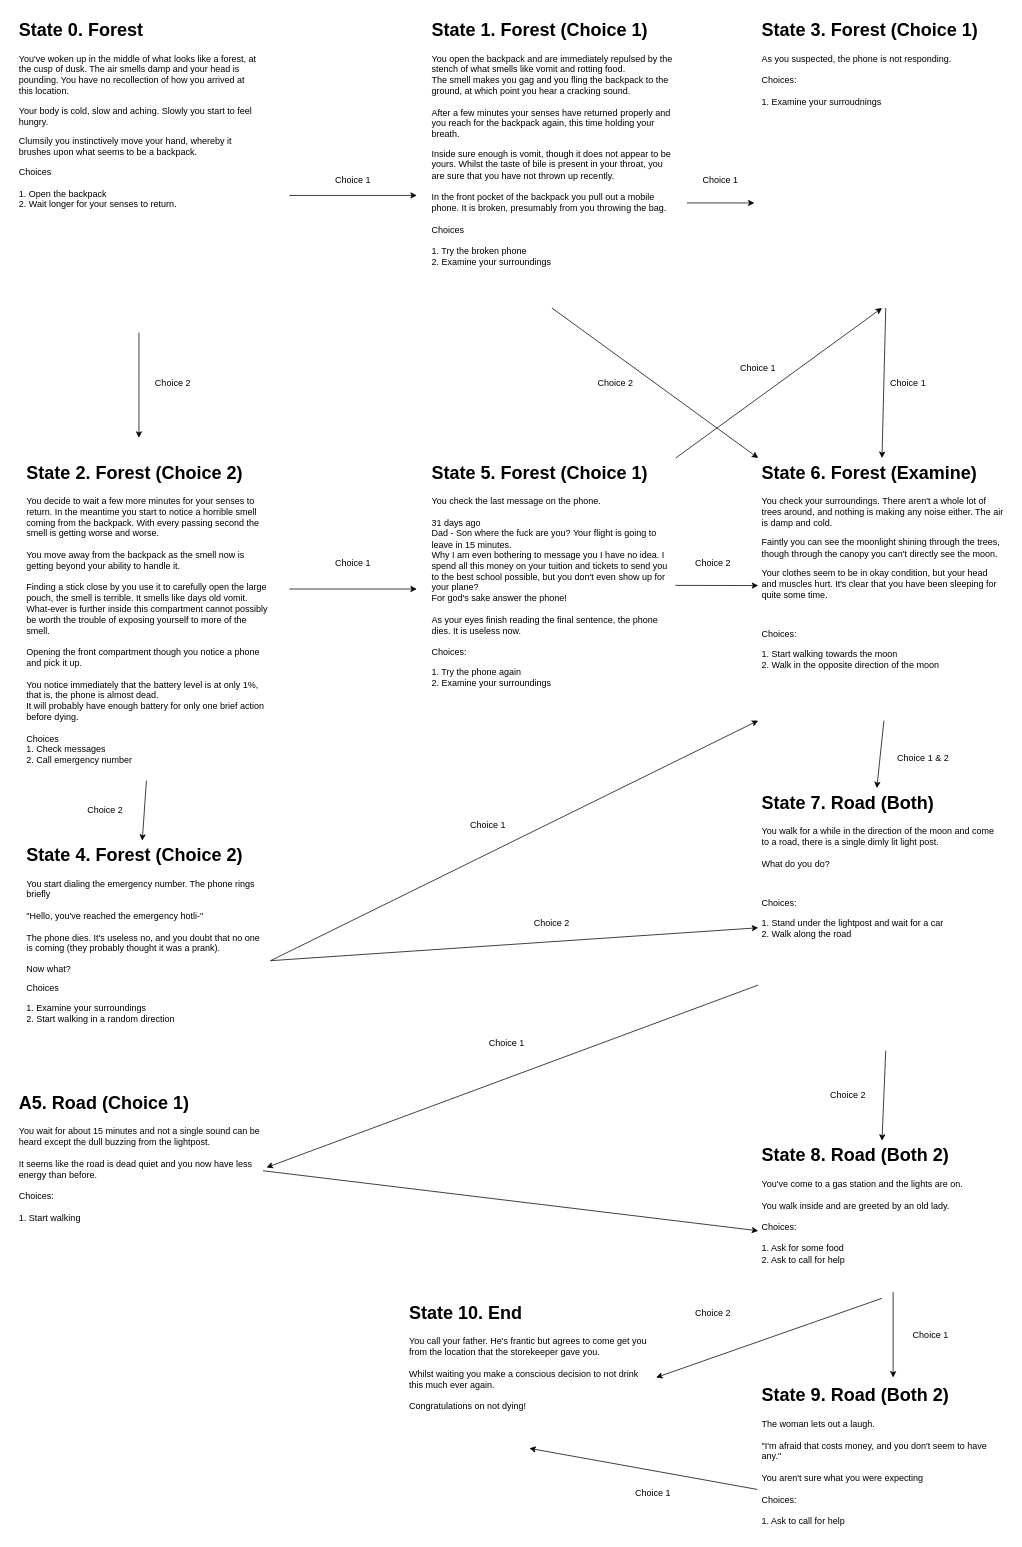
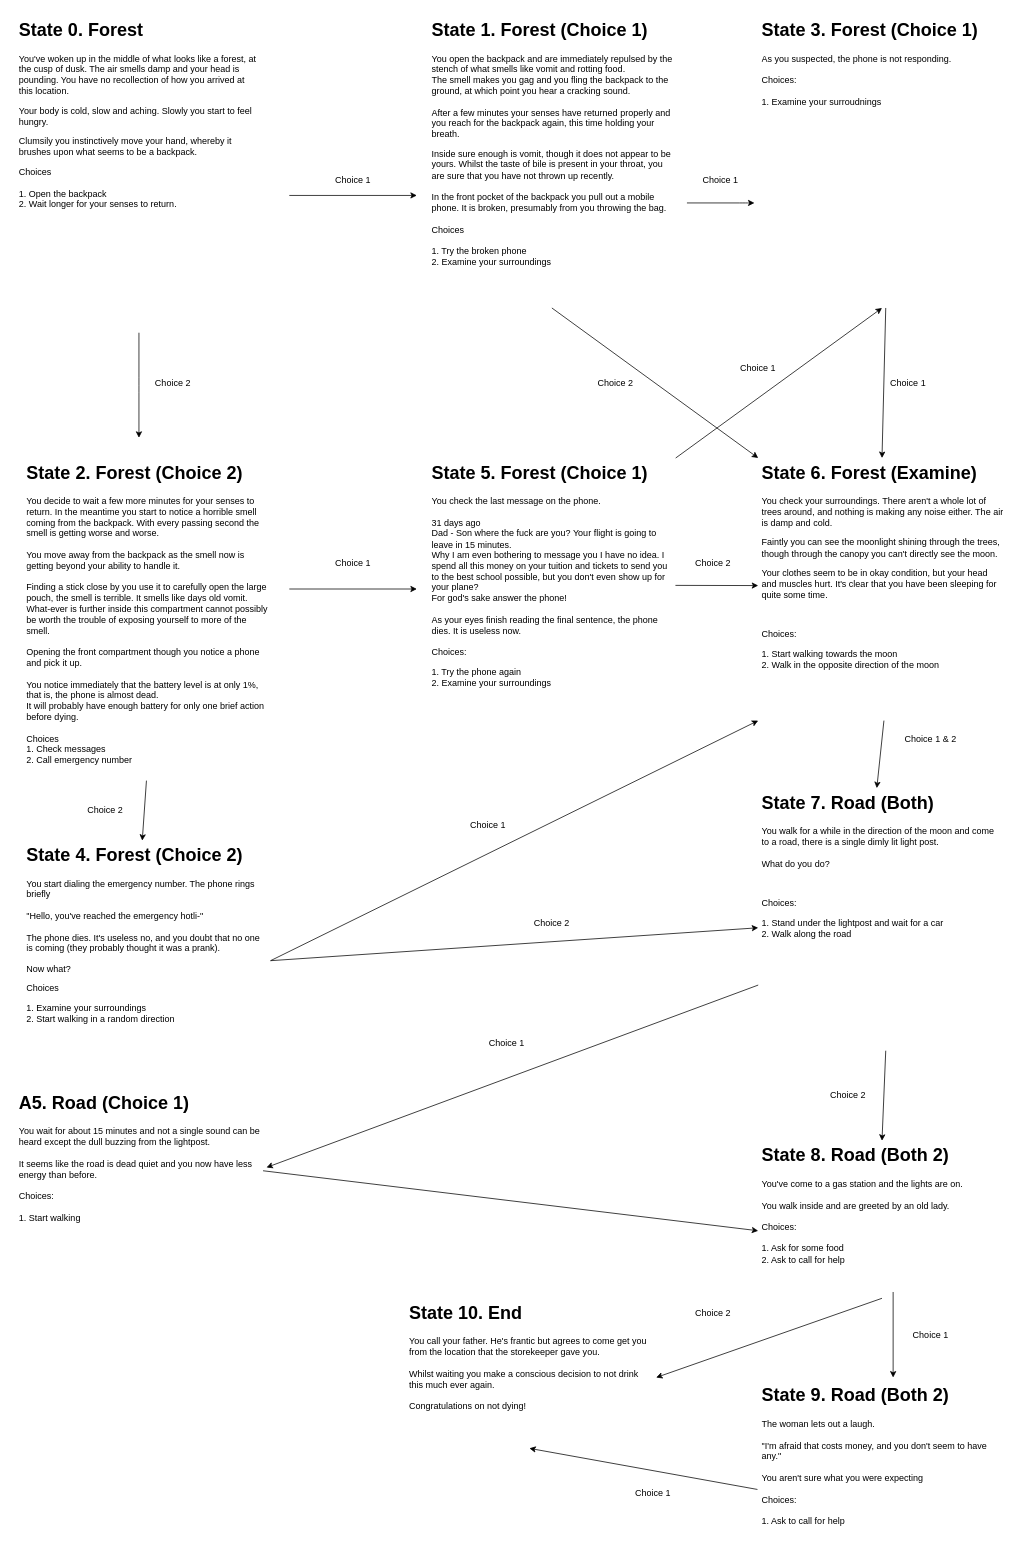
(923, 758) -> (930, 739)
